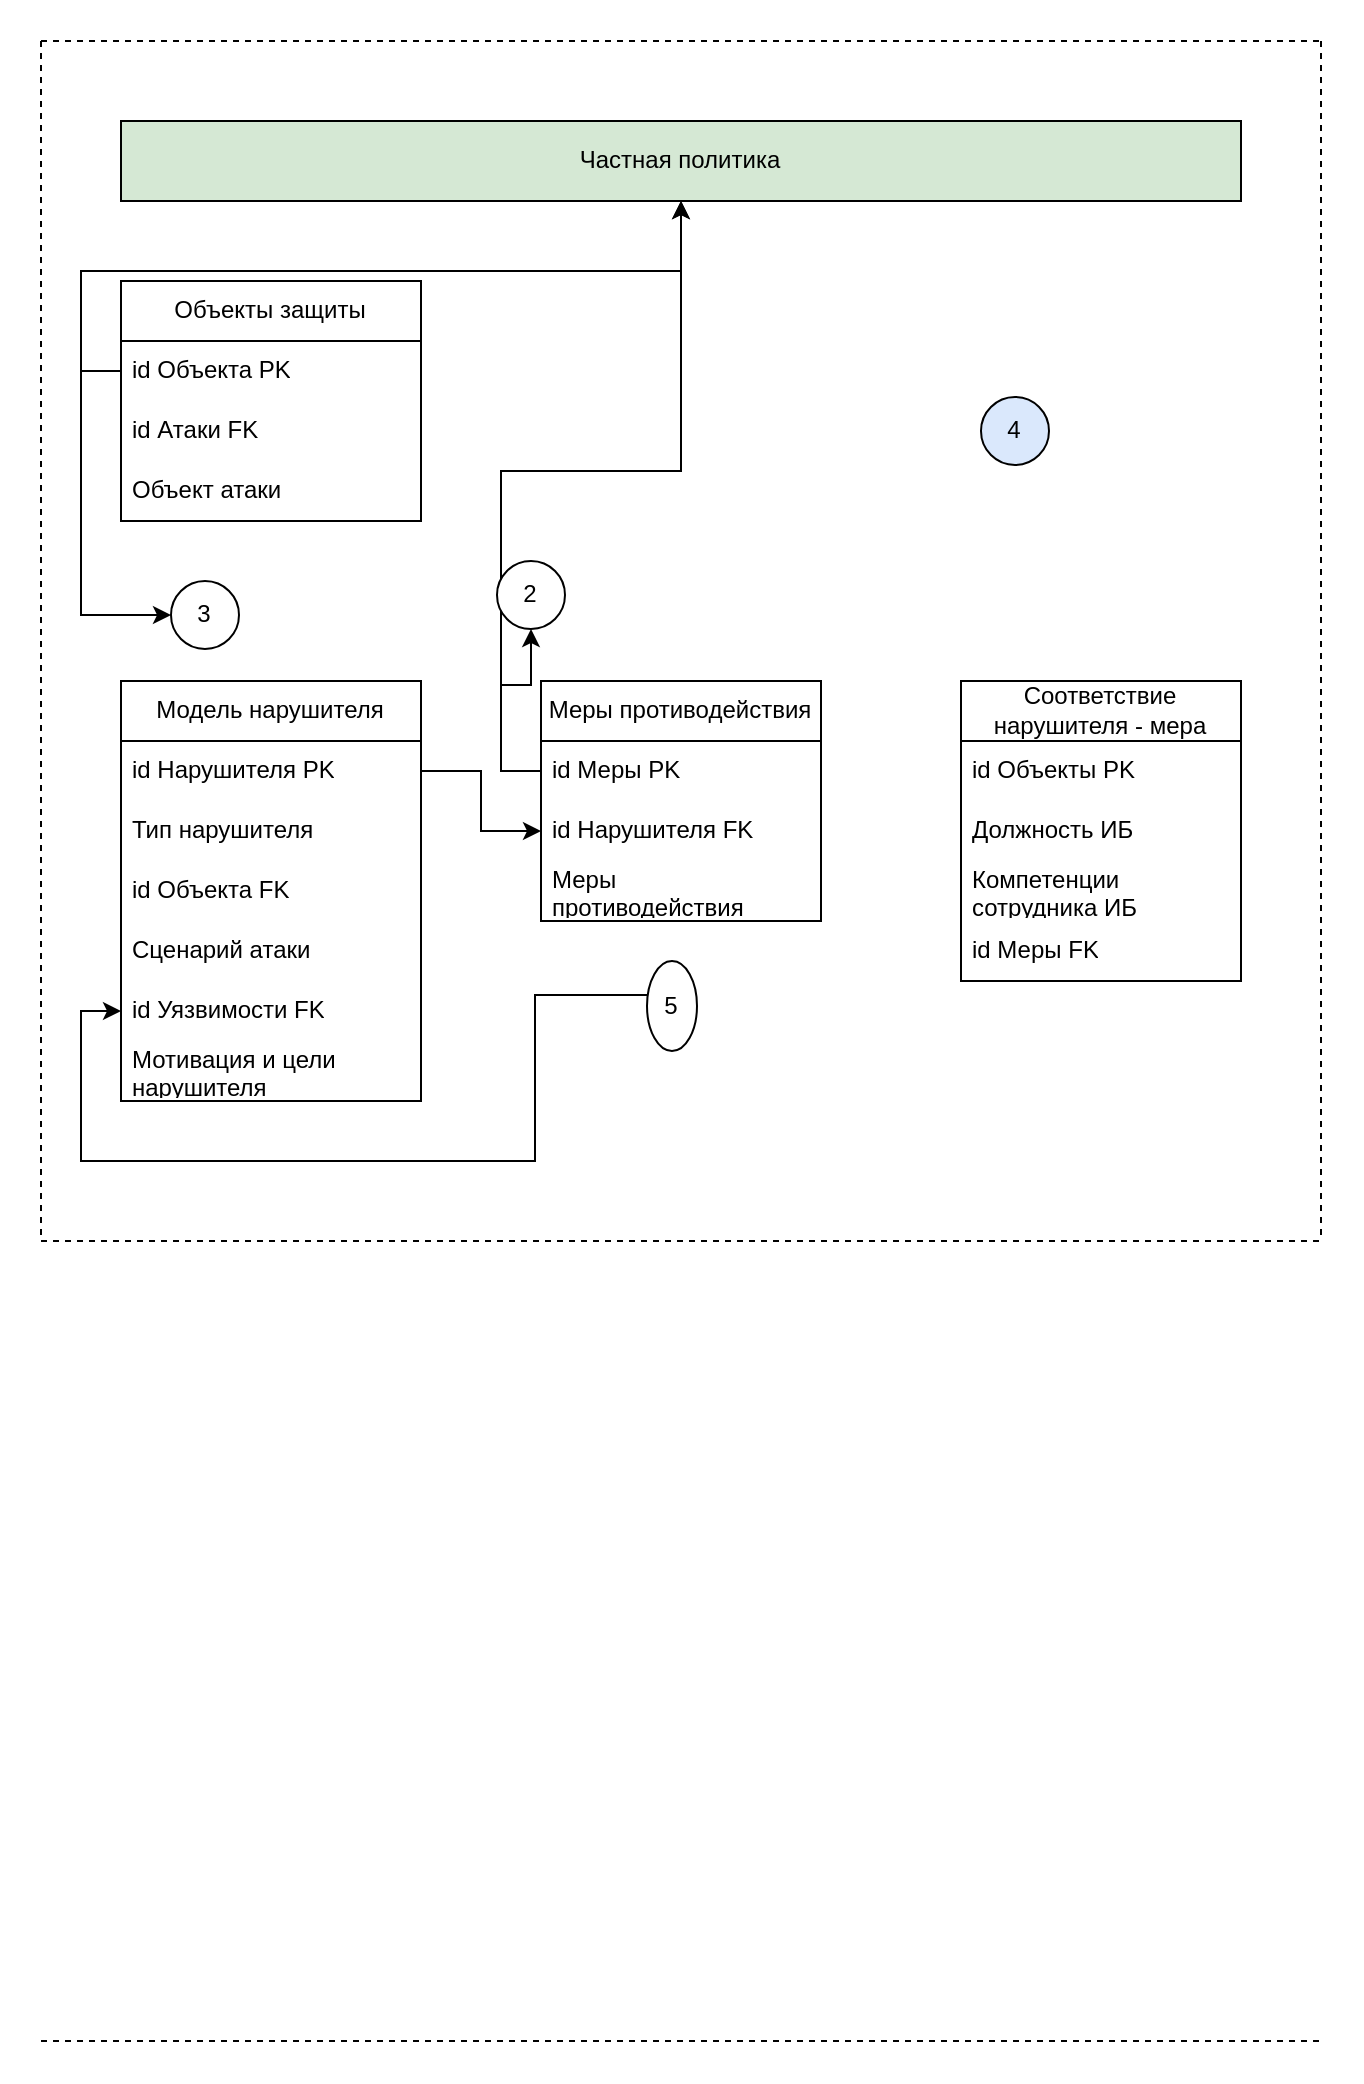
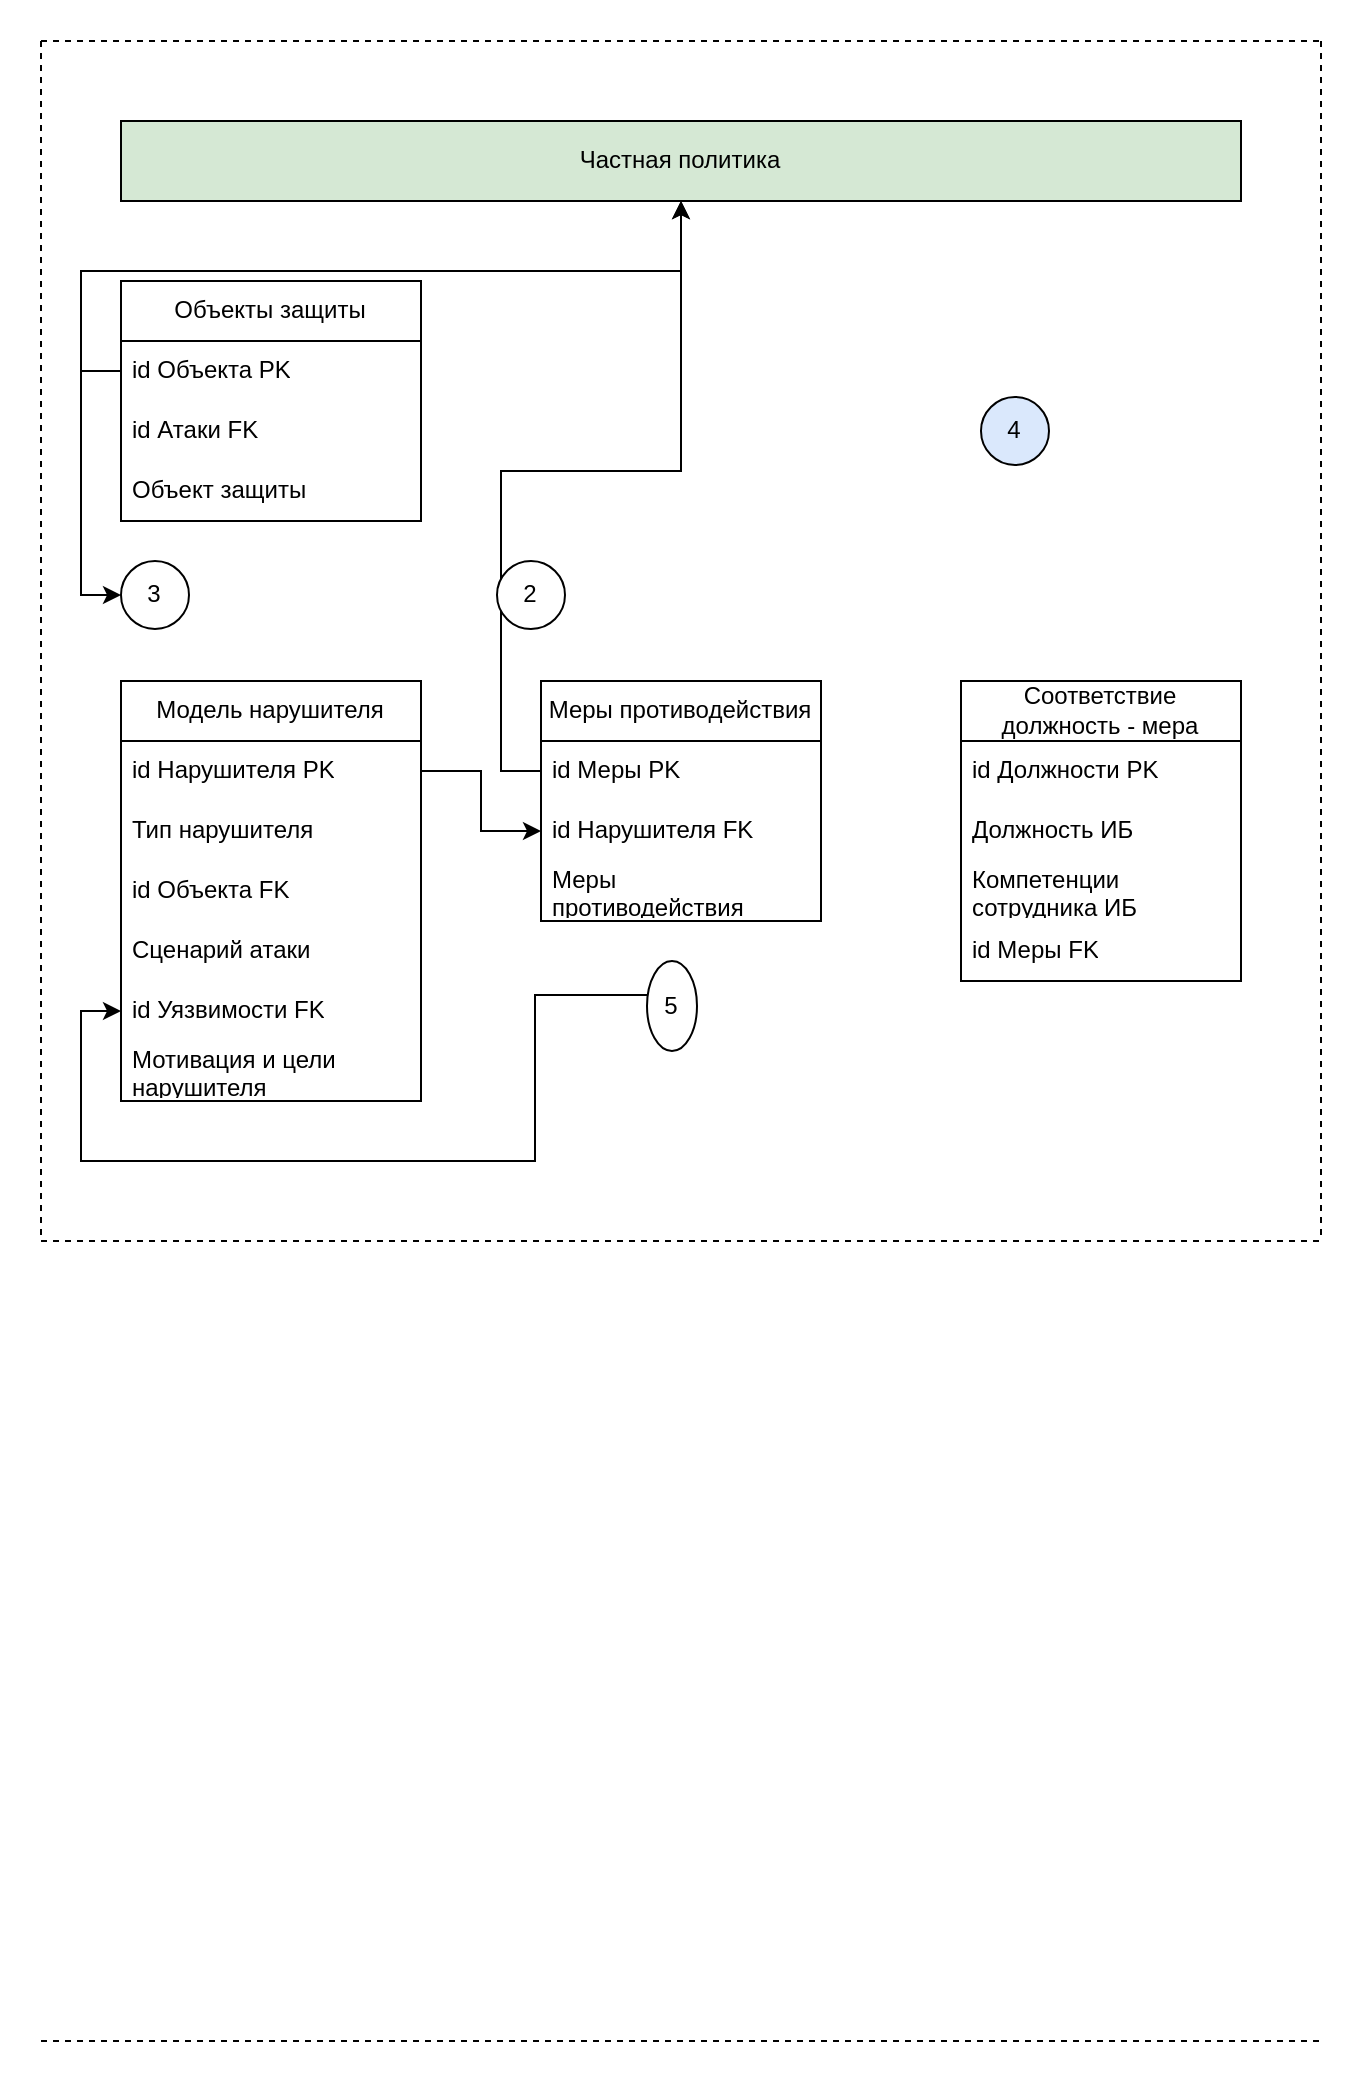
(211, 491) -> (217, 491)
(205, 615) -> (155, 595)
(531, 677) -> none
(1101, 711) -> (1101, 711)
(1051, 771) -> (1064, 771)
